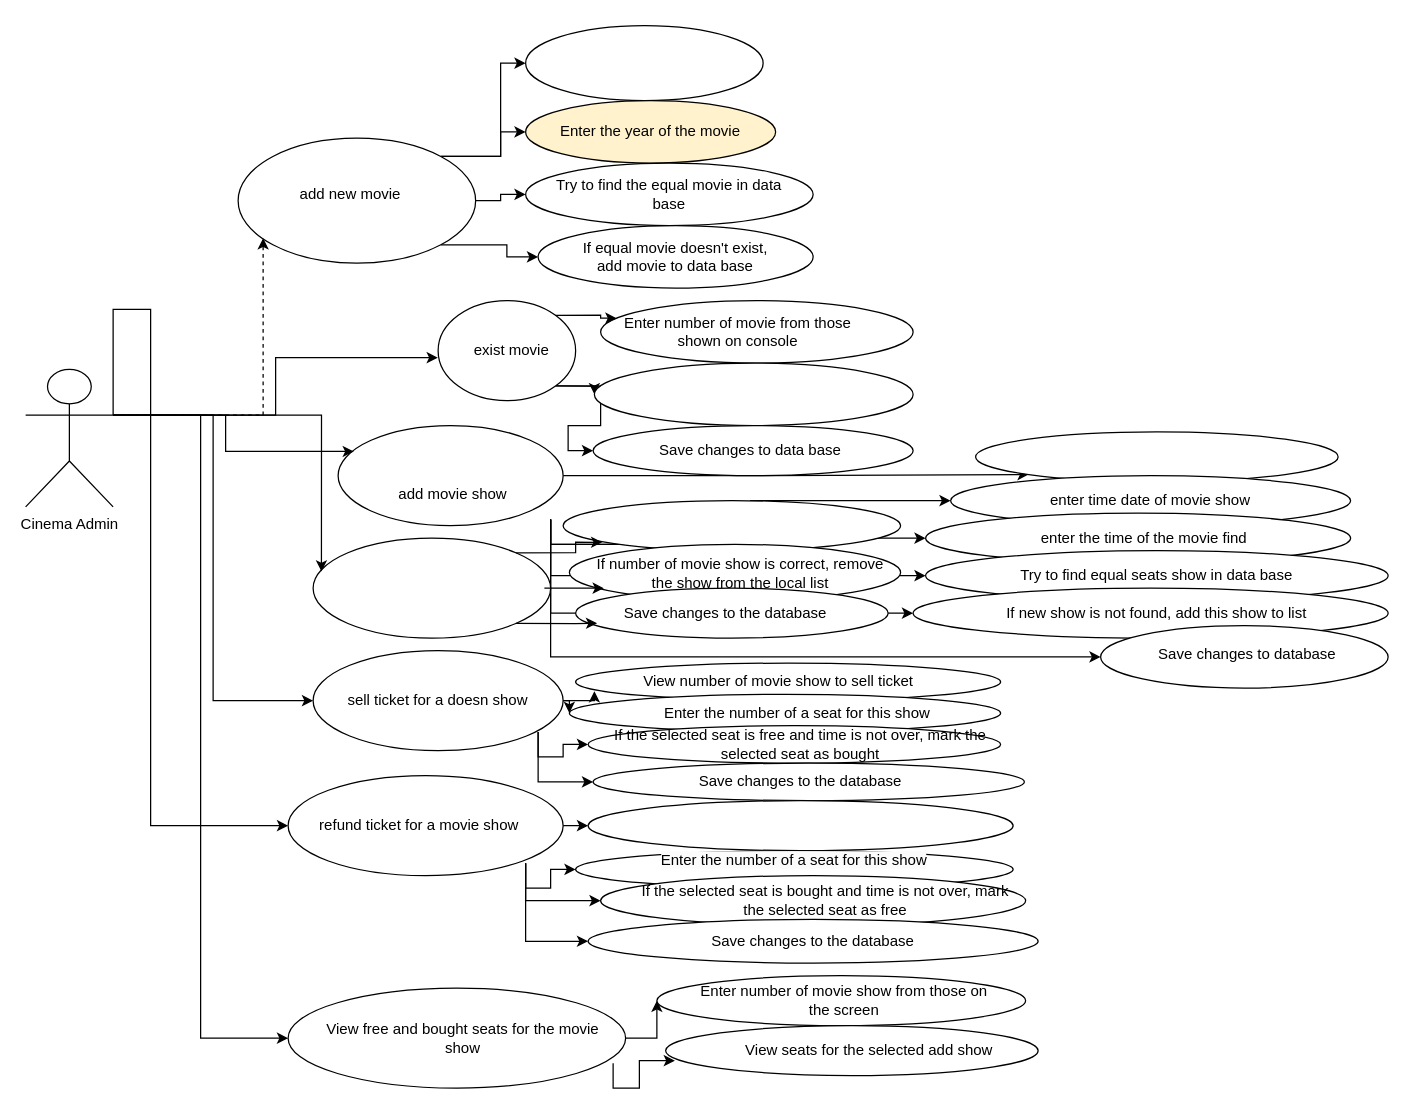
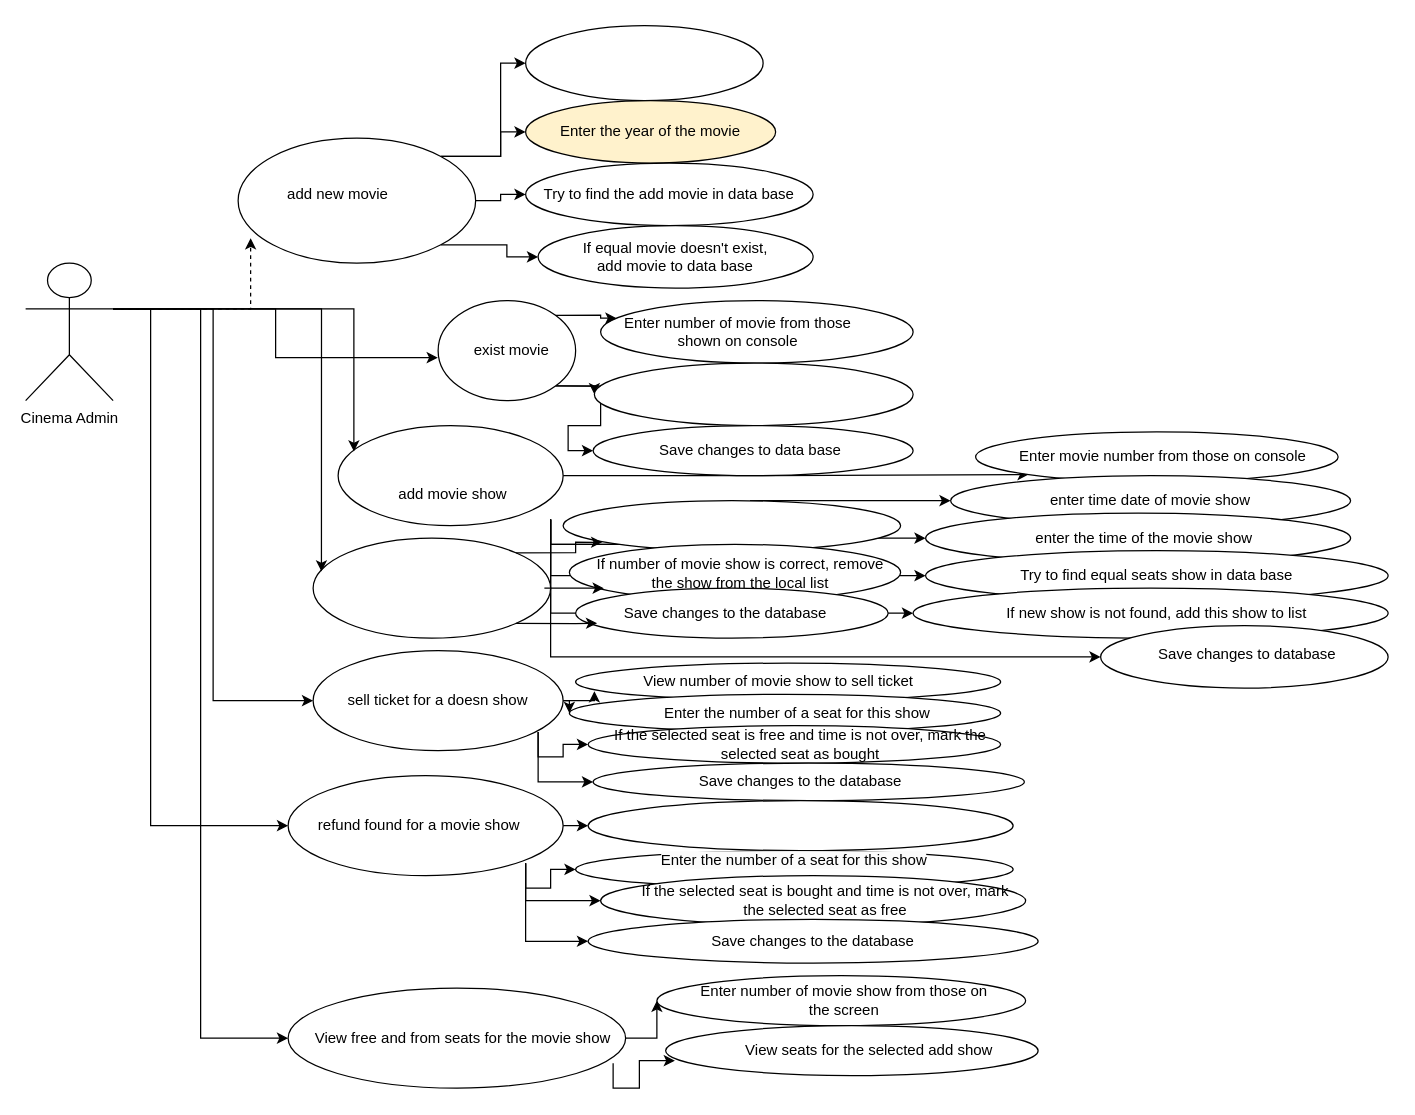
(351, 194) -> (338, 194)
(669, 194) -> (669, 194)
(69, 438) -> (69, 332)
none -> (1163, 457)
(1144, 538) -> (1144, 538)
(419, 826) -> (419, 826)
(463, 1038) -> (463, 1038)
